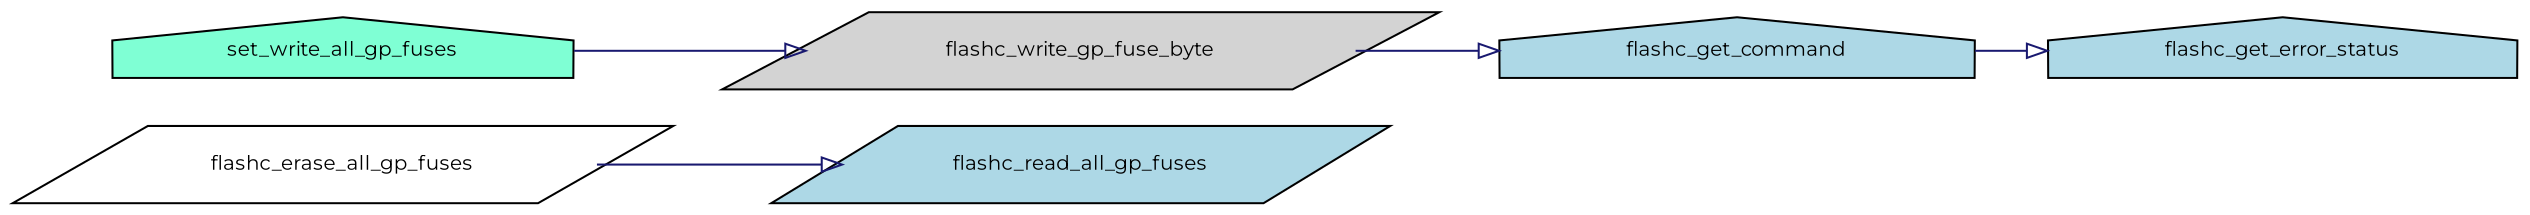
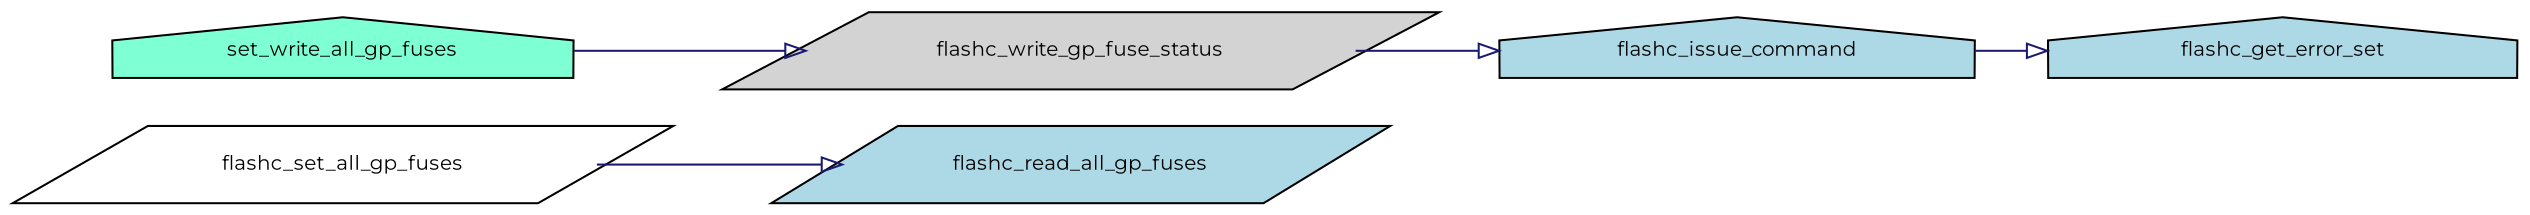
(1081, 51) -> (1081, 51)
(1737, 51) -> (1737, 51)
(2283, 51) -> (2283, 51)
(343, 165) -> (343, 165)
